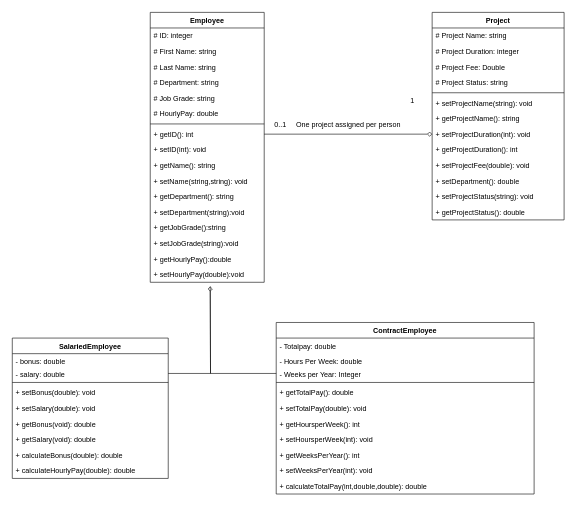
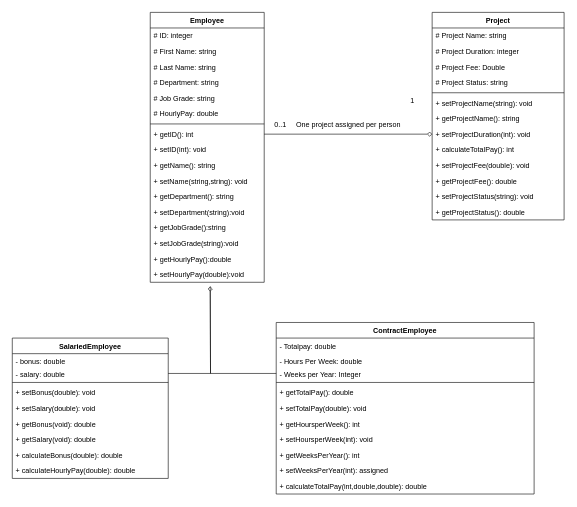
(485, 150) -> (481, 150)
(482, 181) -> (482, 181)
(331, 471) -> (339, 471)
